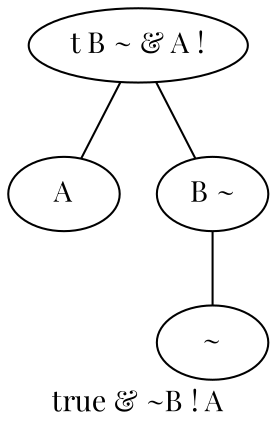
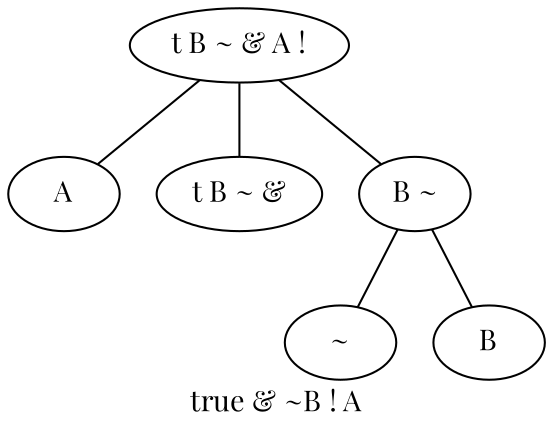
none -> (239, 194)
none -> (489, 343)
